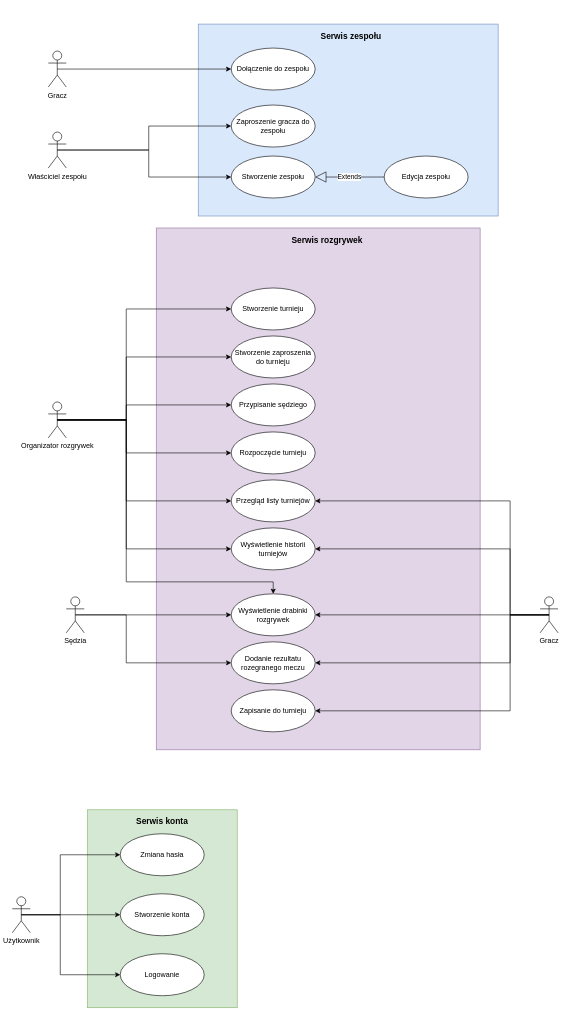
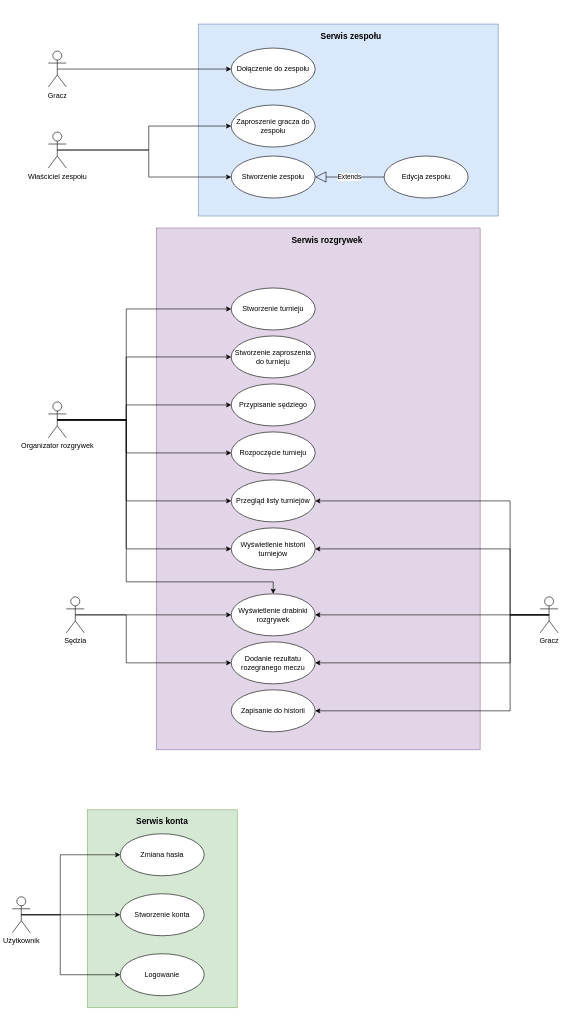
(273, 711) -> (273, 711)
